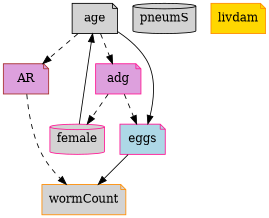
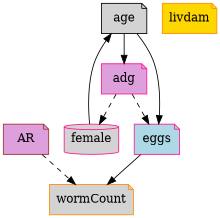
(164, 18) -> none
(105, 45) -> (124, 45)
(64, 46) -> none
